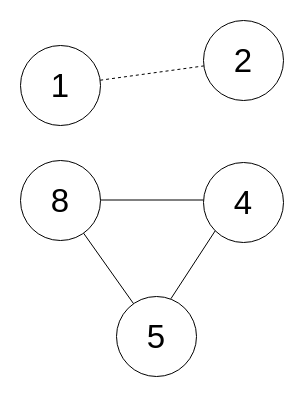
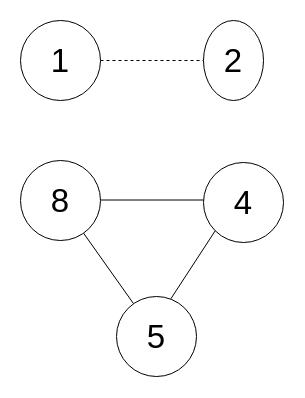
(244, 61) -> (234, 61)
(61, 86) -> (61, 61)
